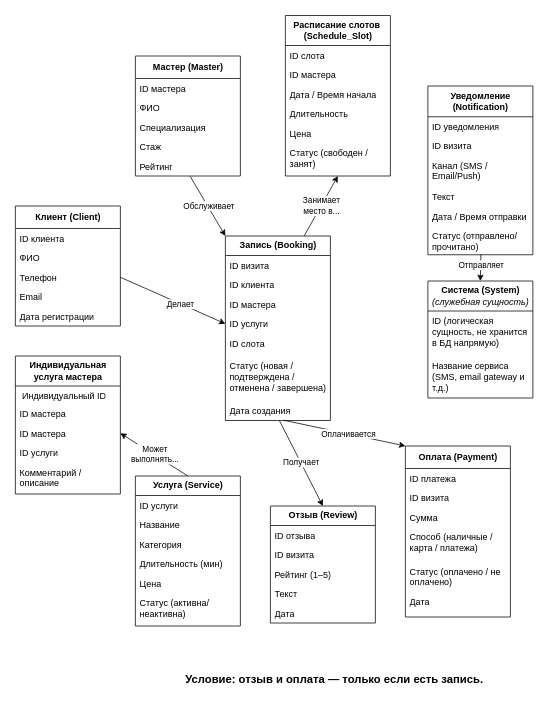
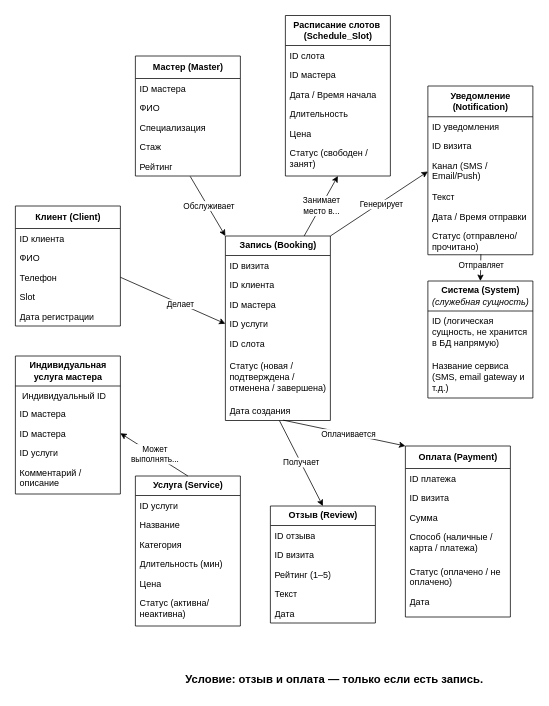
none -> (378, 204)
(30, 298) -> (29, 298)
